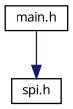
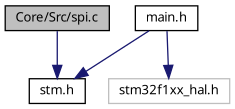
none -> (57, 18)
(36, 91) -> (57, 91)
none -> (169, 91)
